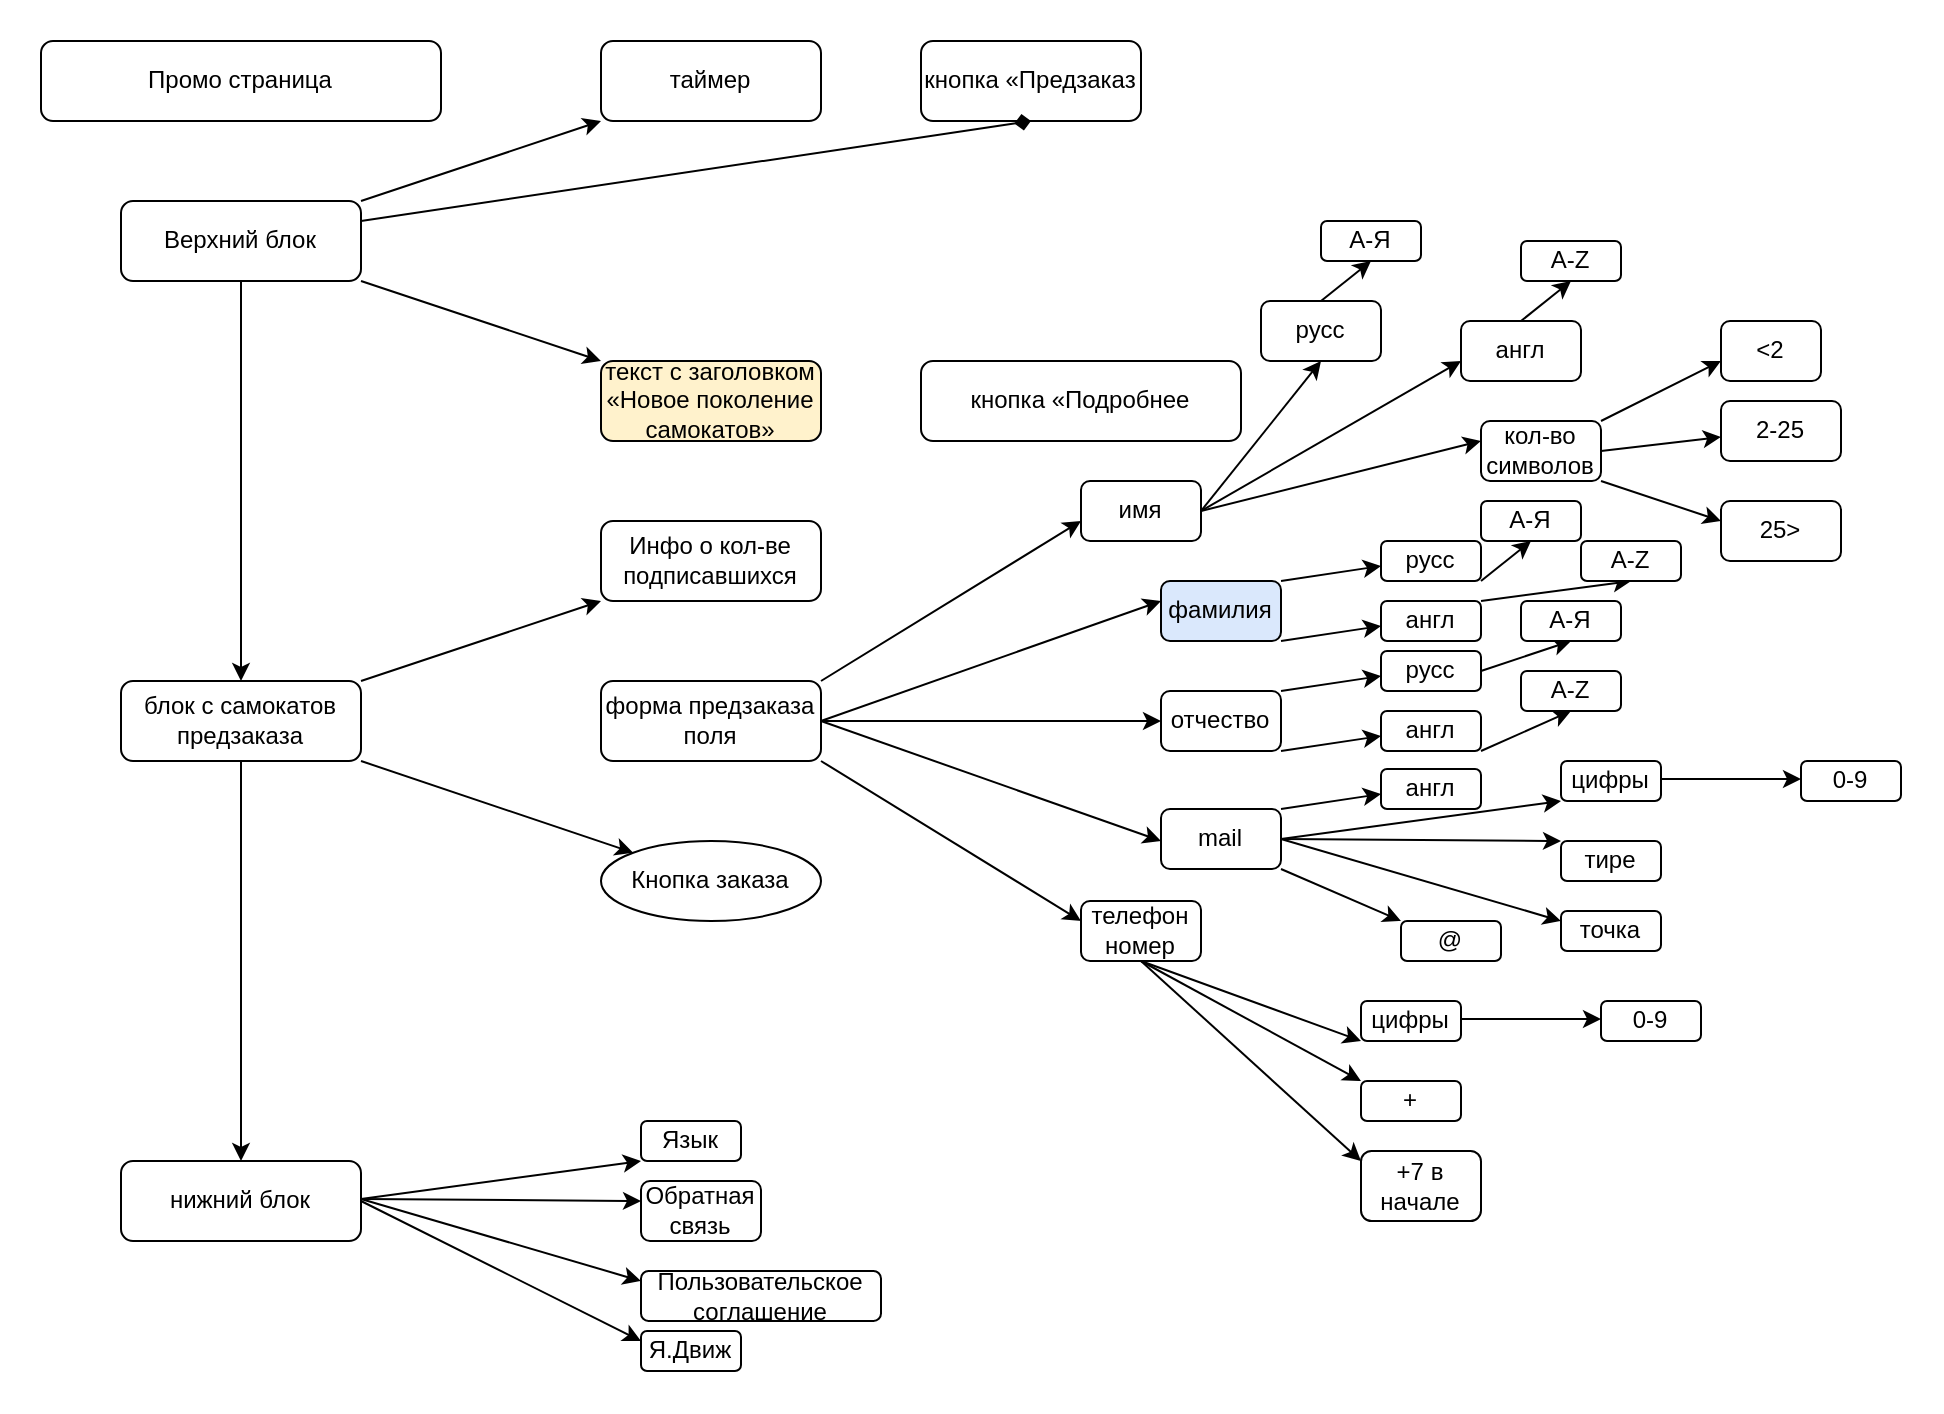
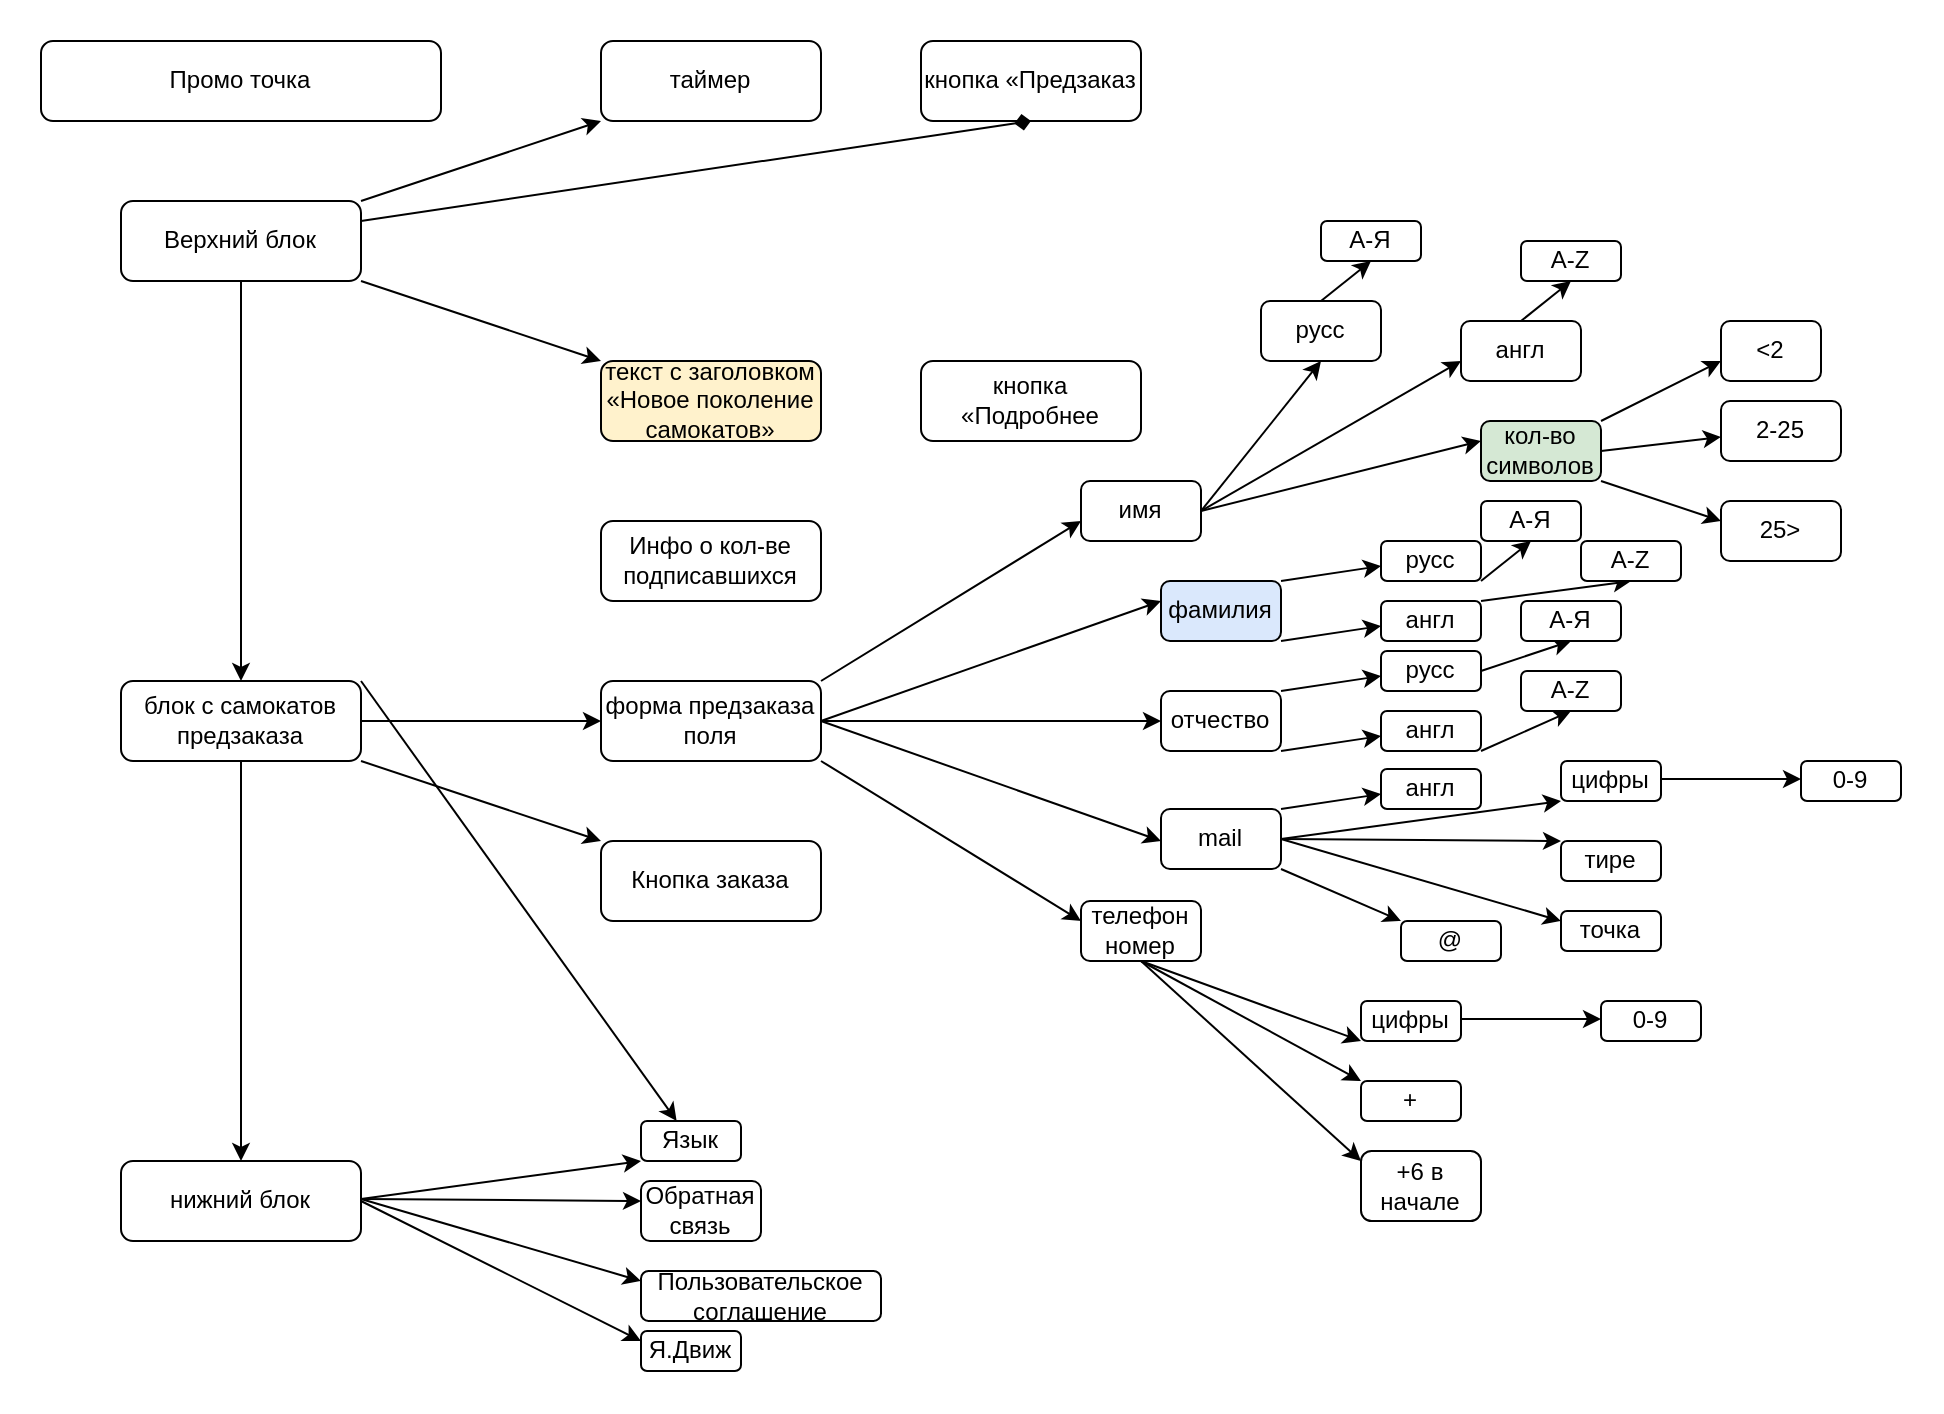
(241, 81) -> (241, 81)
(1081, 401) -> (1031, 401)
(1541, 451) -> (1541, 451)
(475, 643) -> (554, 950)
none -> (490, 721)
(711, 881) -> (711, 881)
(1421, 1187) -> (1421, 1187)
